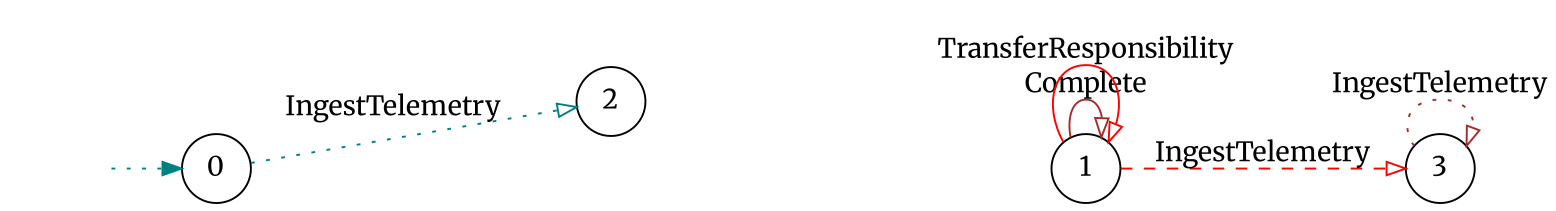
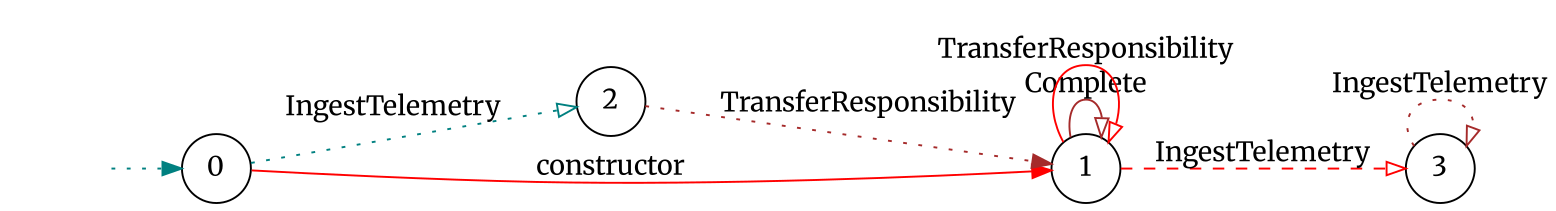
none -> (839, 134)
none -> (642, 183)
